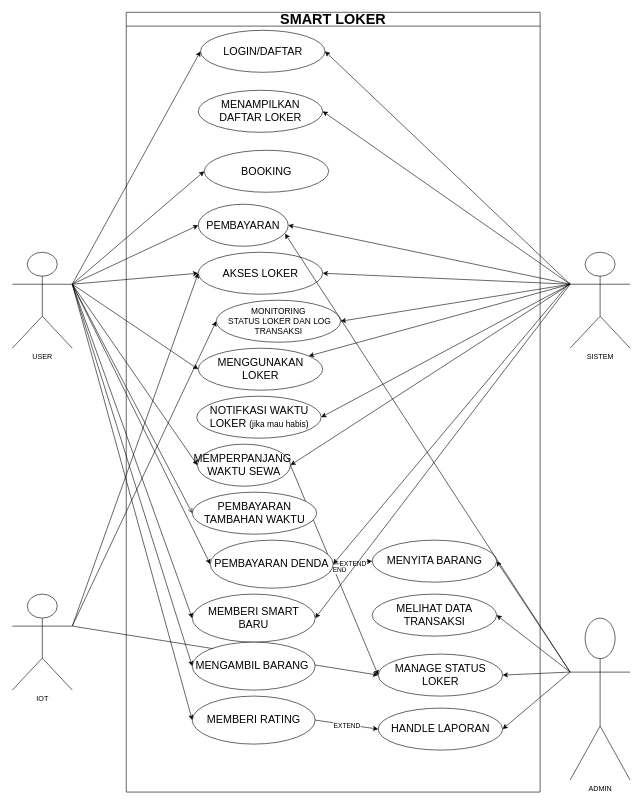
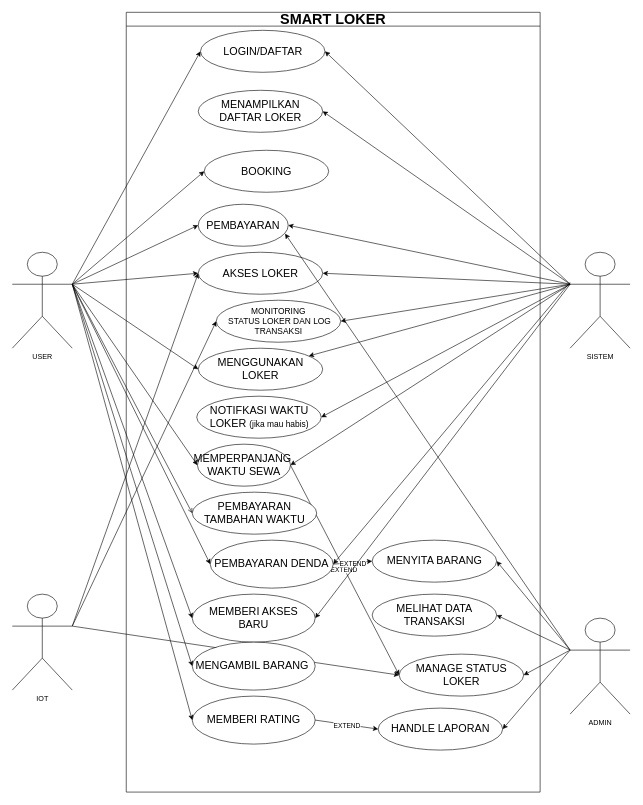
(254, 618) -> (254, 618)
(441, 675) -> (462, 675)
(600, 699) -> (600, 666)
